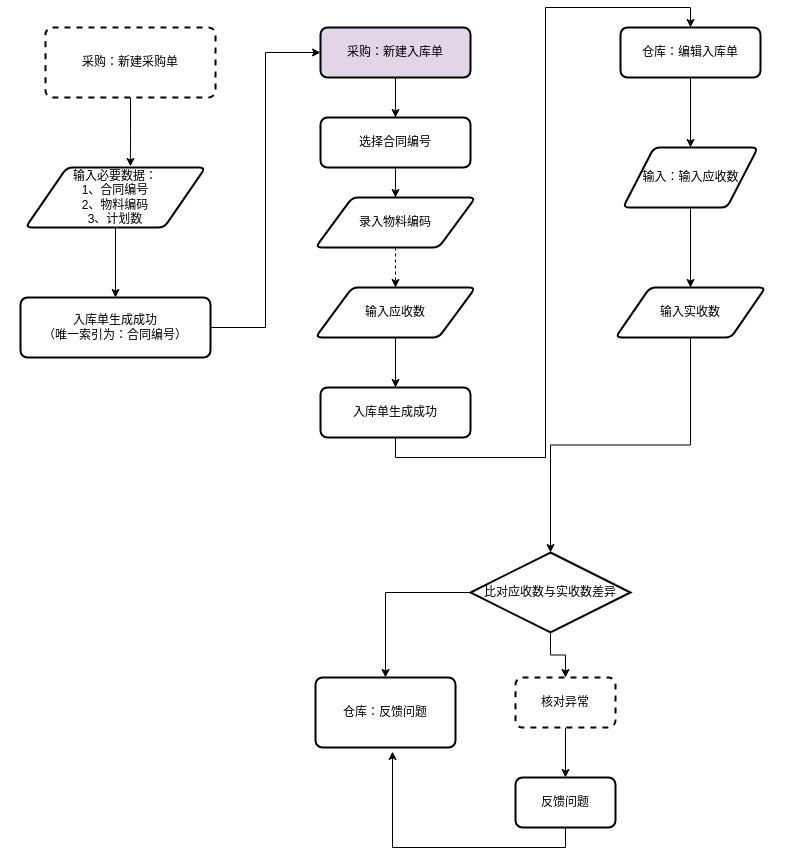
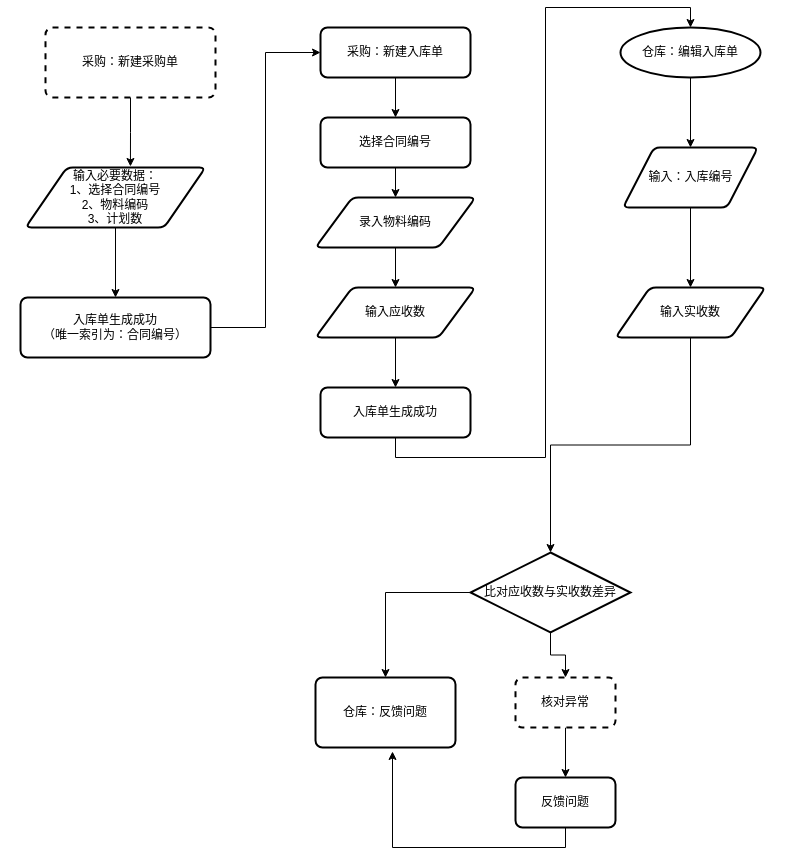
(396, 53) -> (396, 53)
(691, 53) -> (691, 53)
(691, 178) -> (691, 178)
(116, 198) -> (116, 198)
(396, 263) -> (396, 263)
